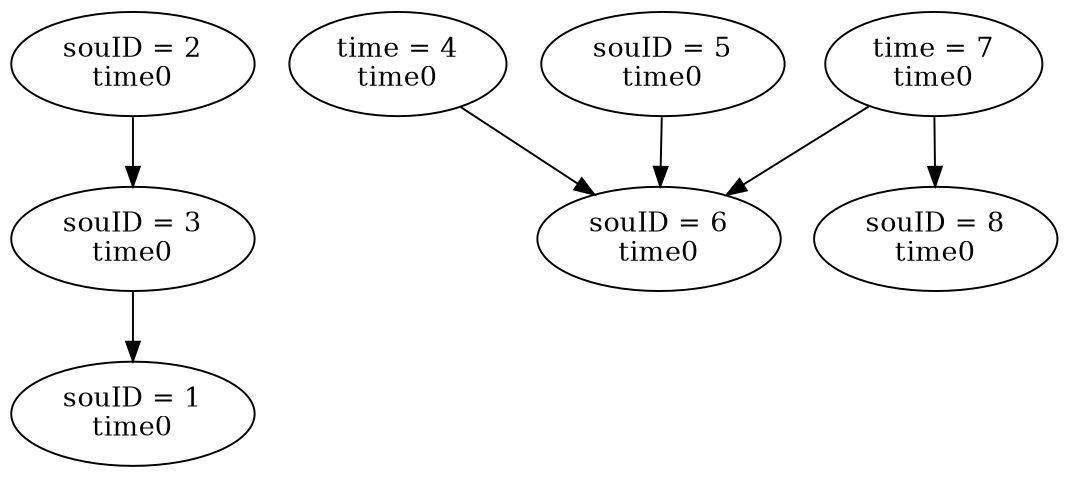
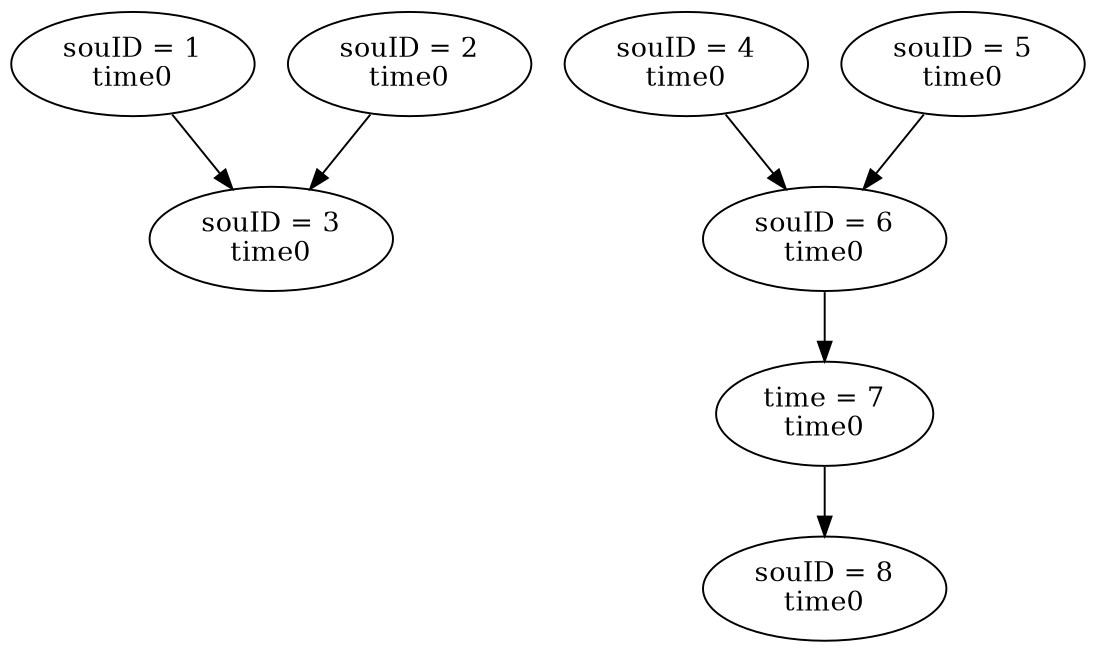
(398, 64) -> (686, 64)
(806, 146) -> (825, 317)
(133, 317) -> (196, 144)
